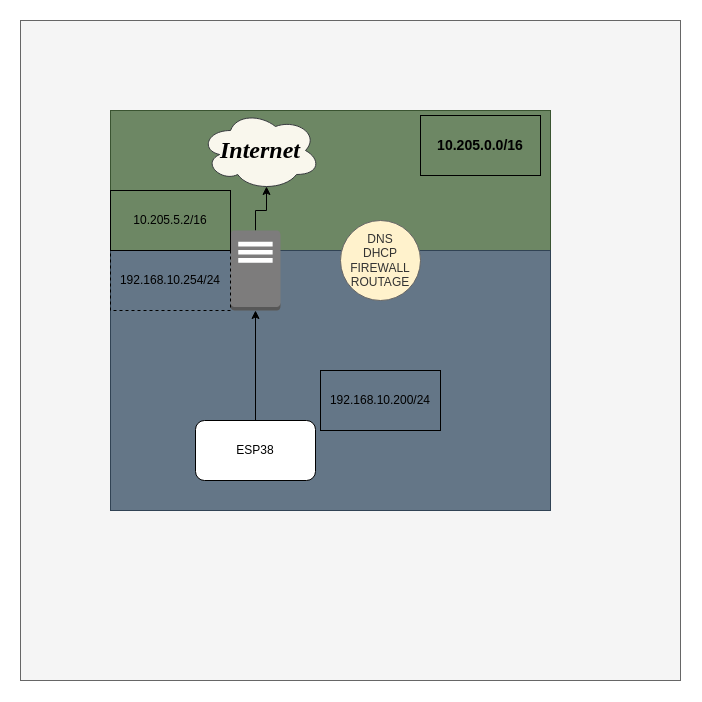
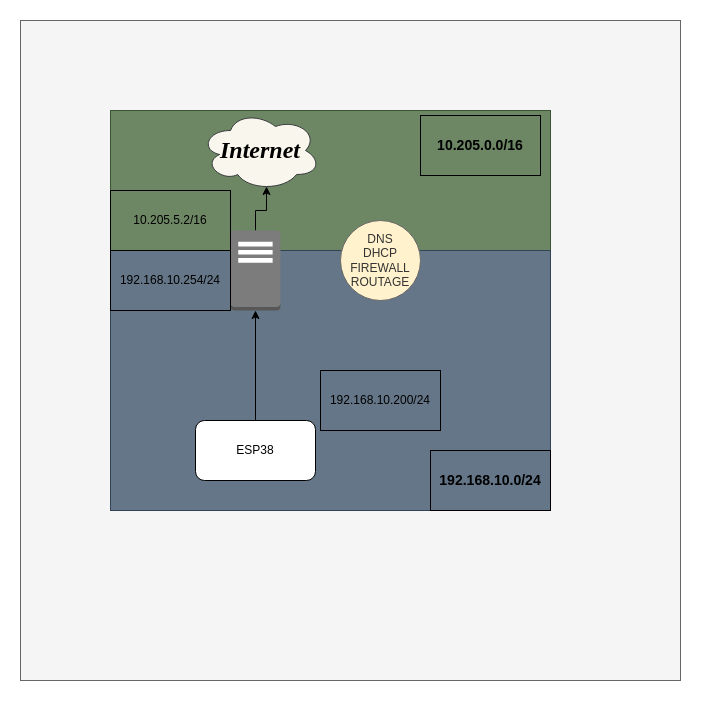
(171, 281) -> (171, 281)
none -> (491, 481)
